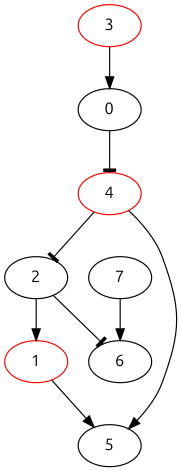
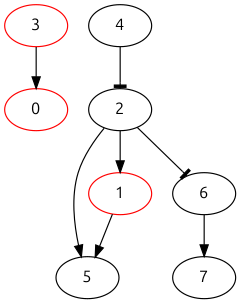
(110, 110) -> (36, 110)
(110, 149) -> none
(110, 194) -> (120, 26)
(120, 314) -> (204, 230)
(176, 314) -> (76, 183)
